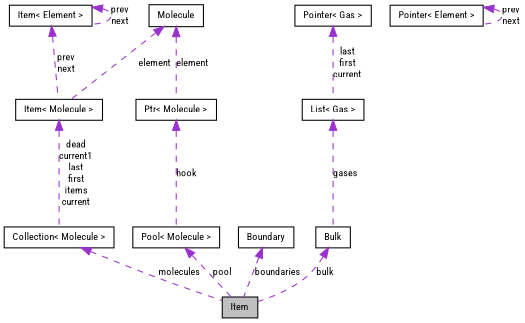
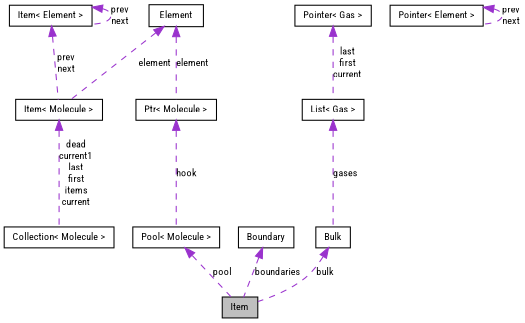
(176, 16) -> (176, 16)
(156, 277) -> none
